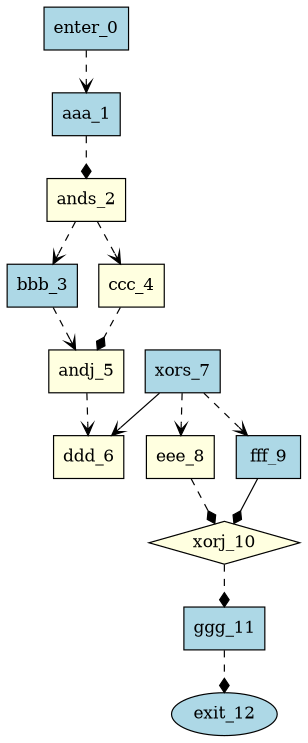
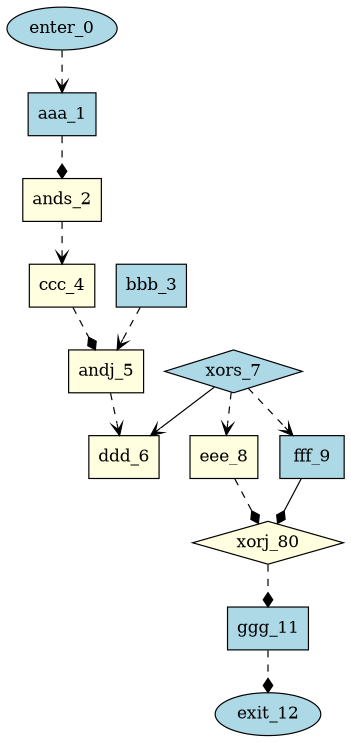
(86, 29) -> (62, 29)
(67, 238) -> none
(183, 371) -> (233, 371)
(224, 543) -> (268, 543)
